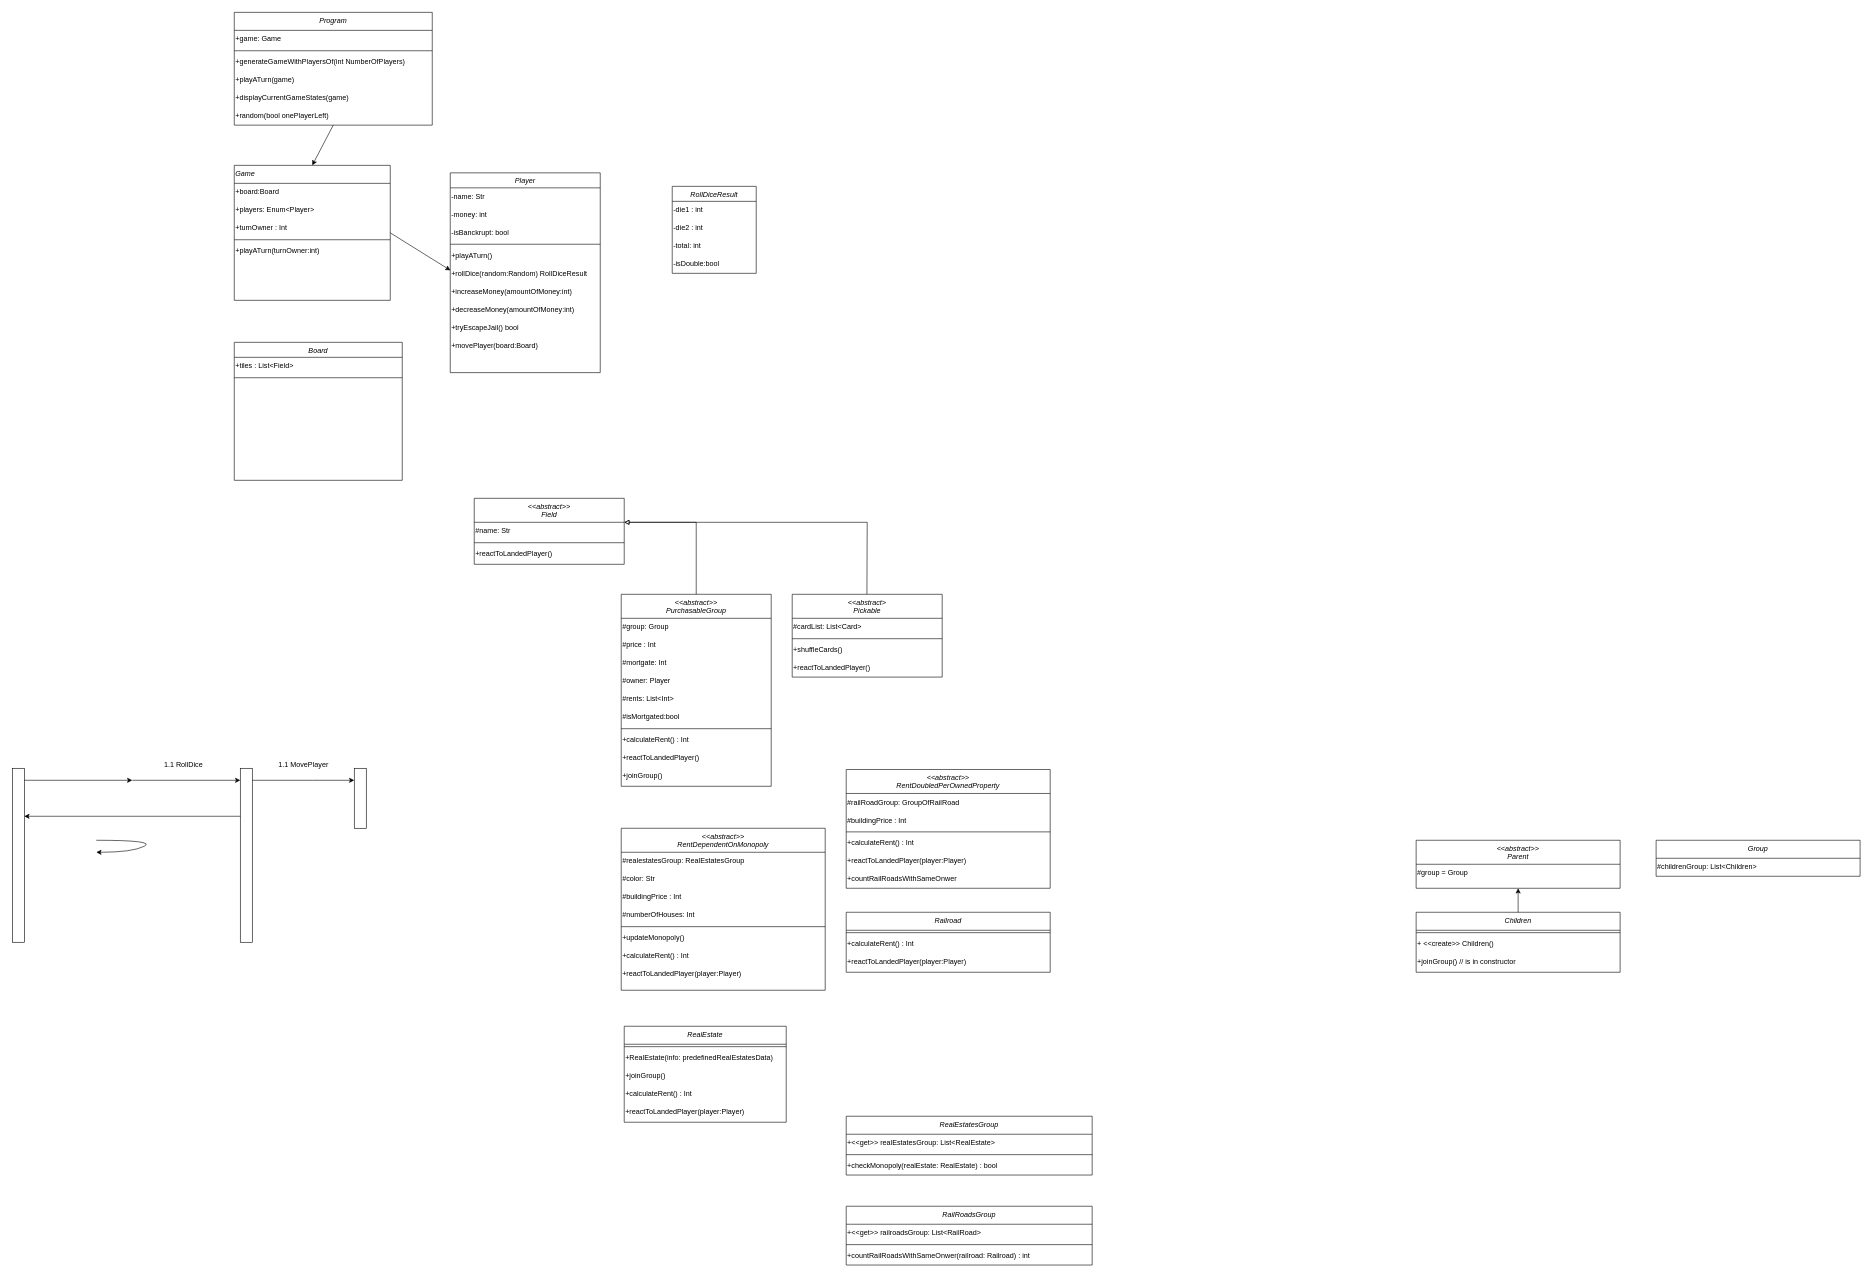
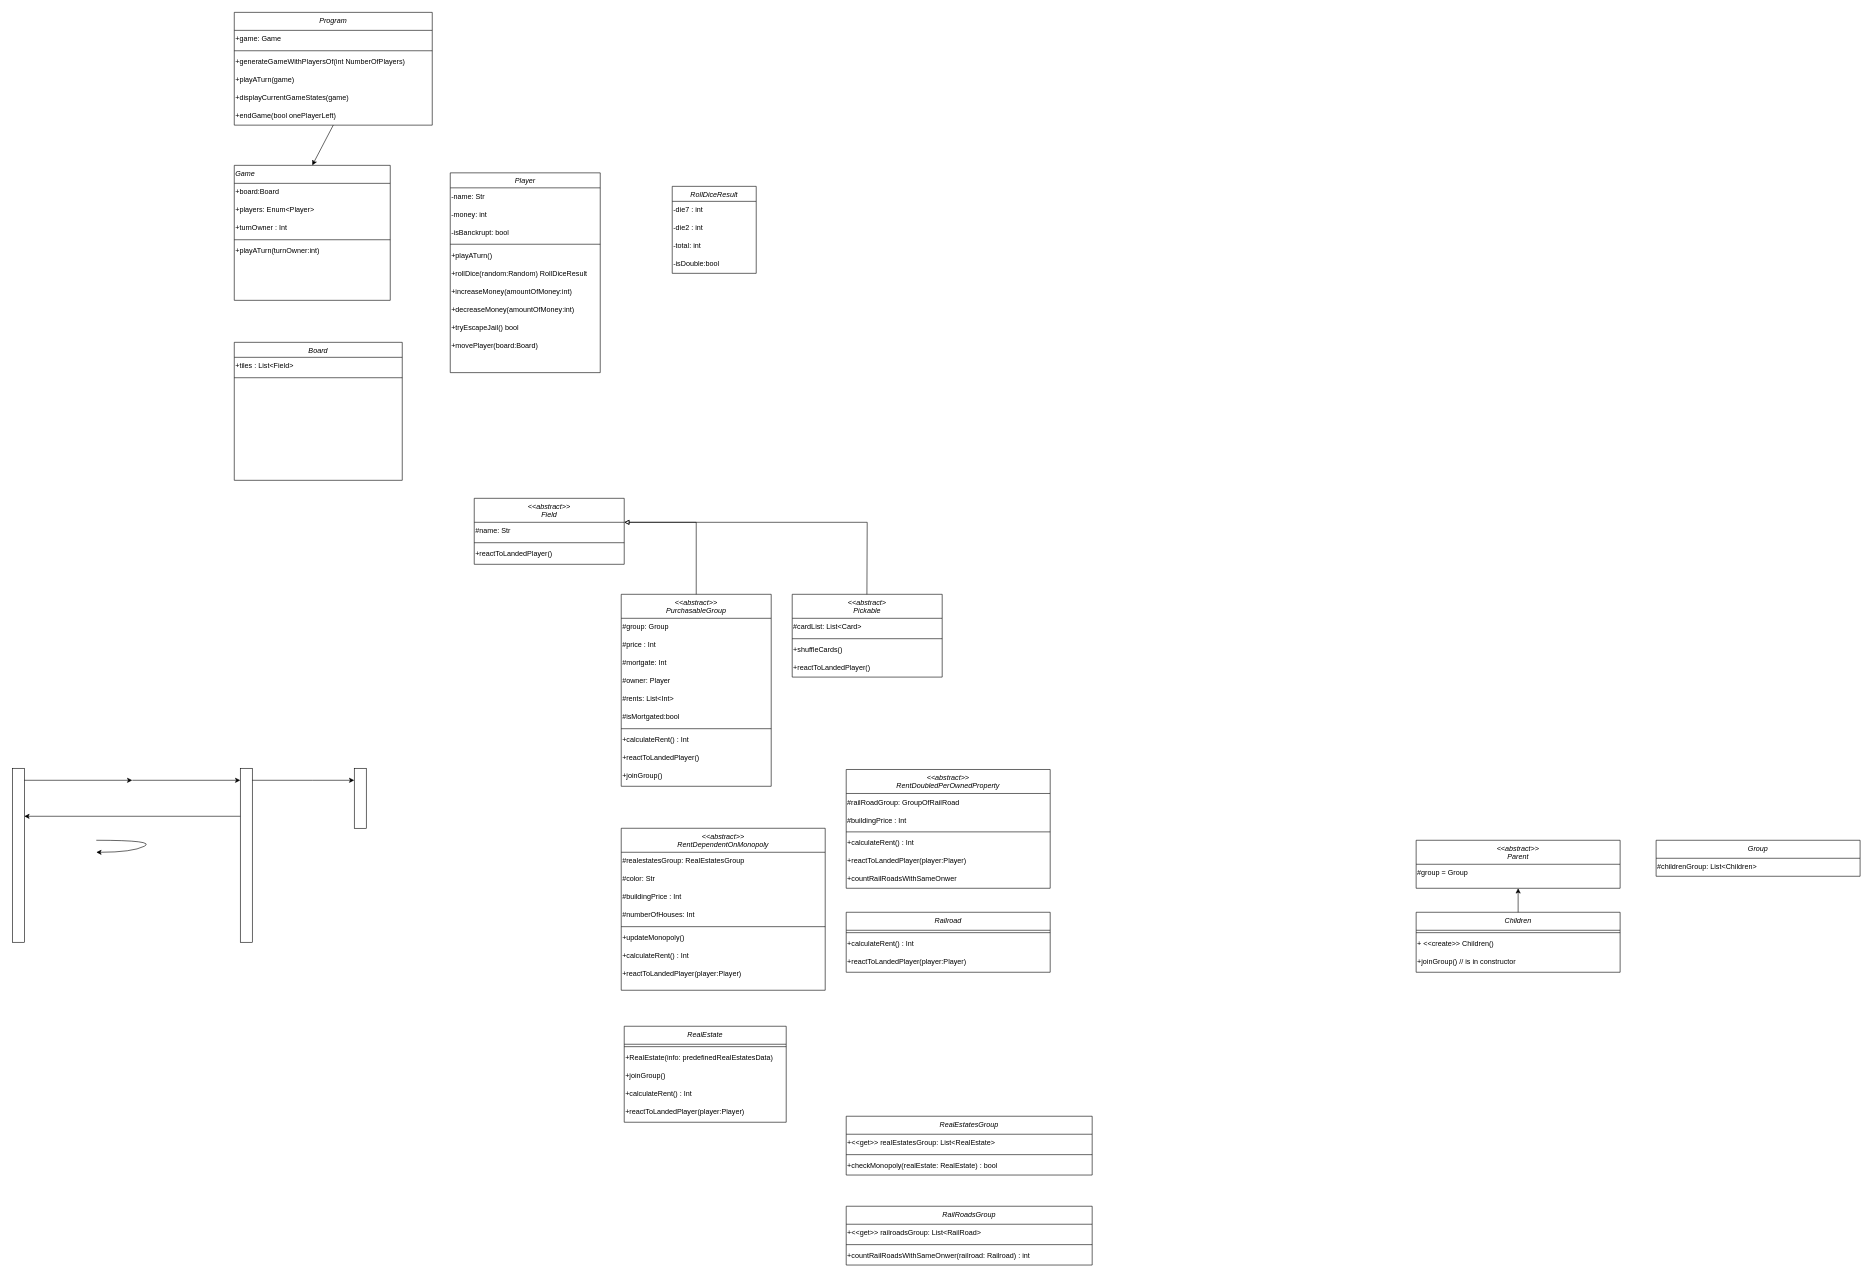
(287, 116) -> (289, 116)
(691, 210) -> (691, 210)
(419, 251) -> none
(183, 765) -> none
(303, 765) -> none
